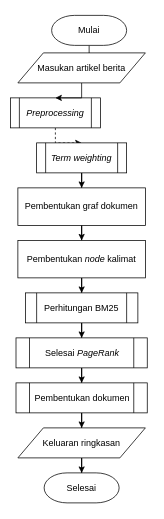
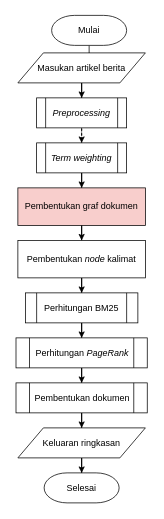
(55, 113) -> (81, 113)
(81, 207) -> (81, 207)
(82, 353) -> (82, 353)
